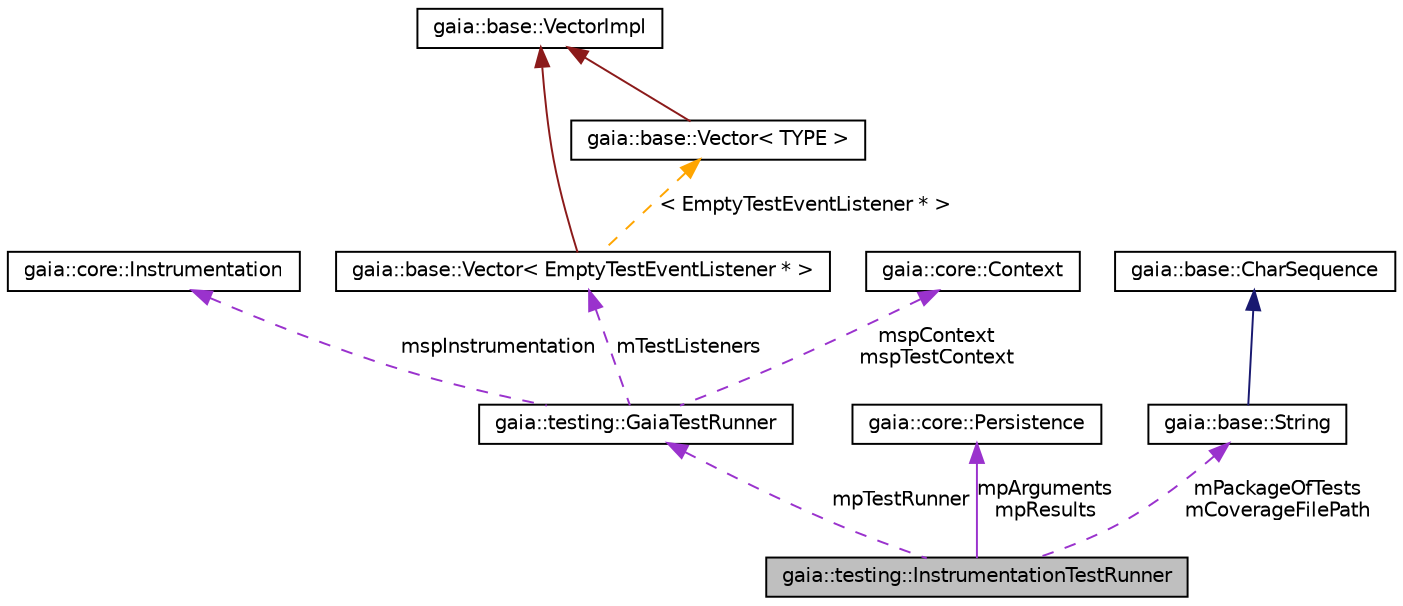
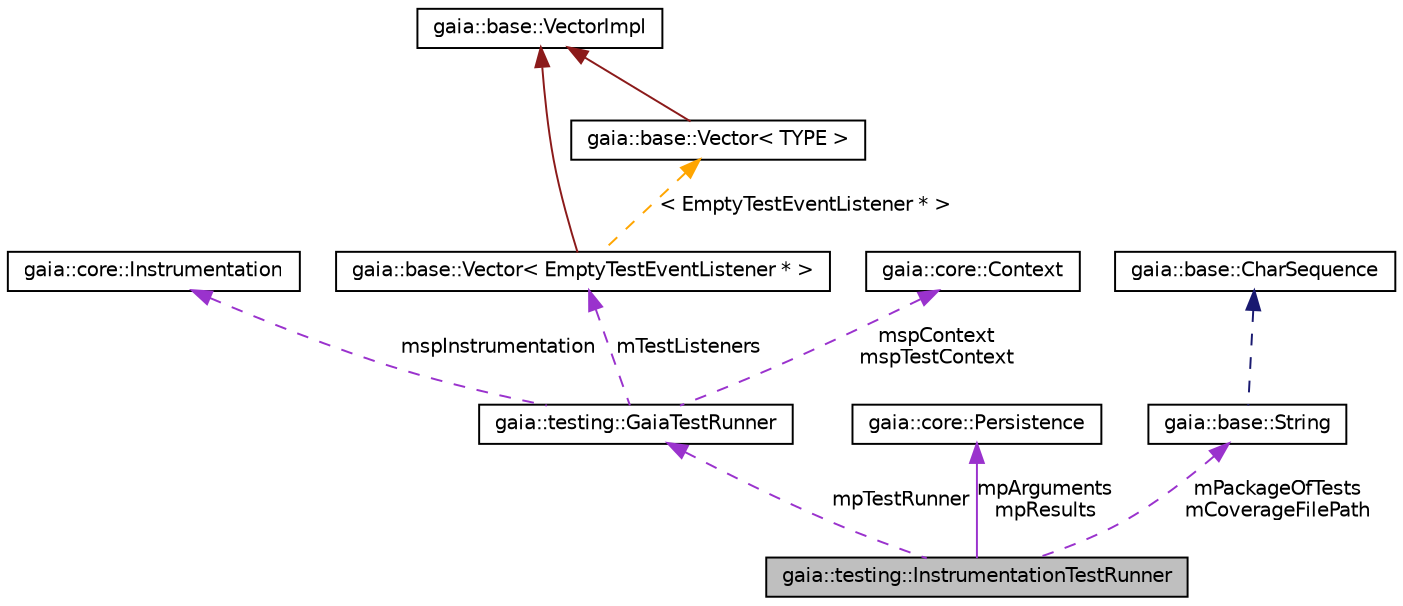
(1251, 358) -> (1251, 358)
